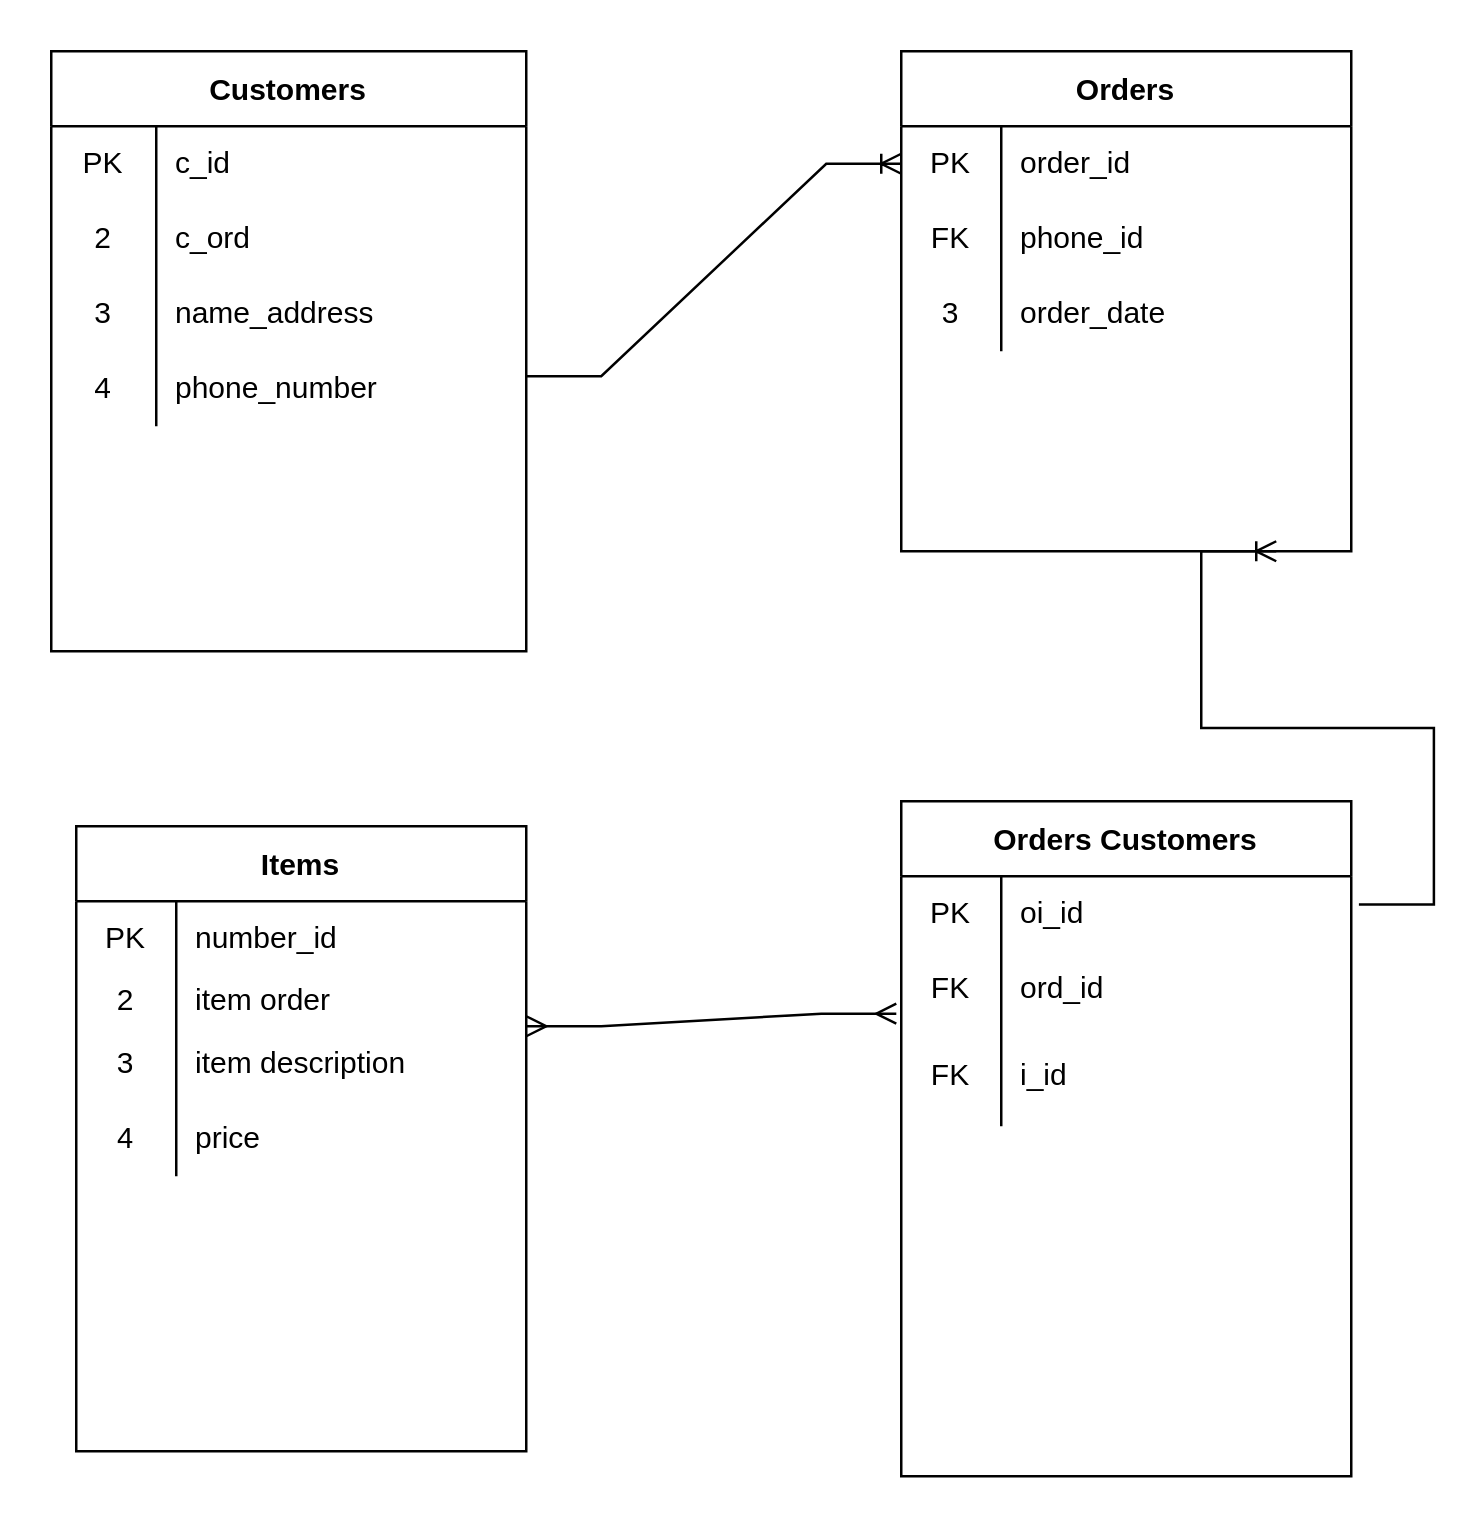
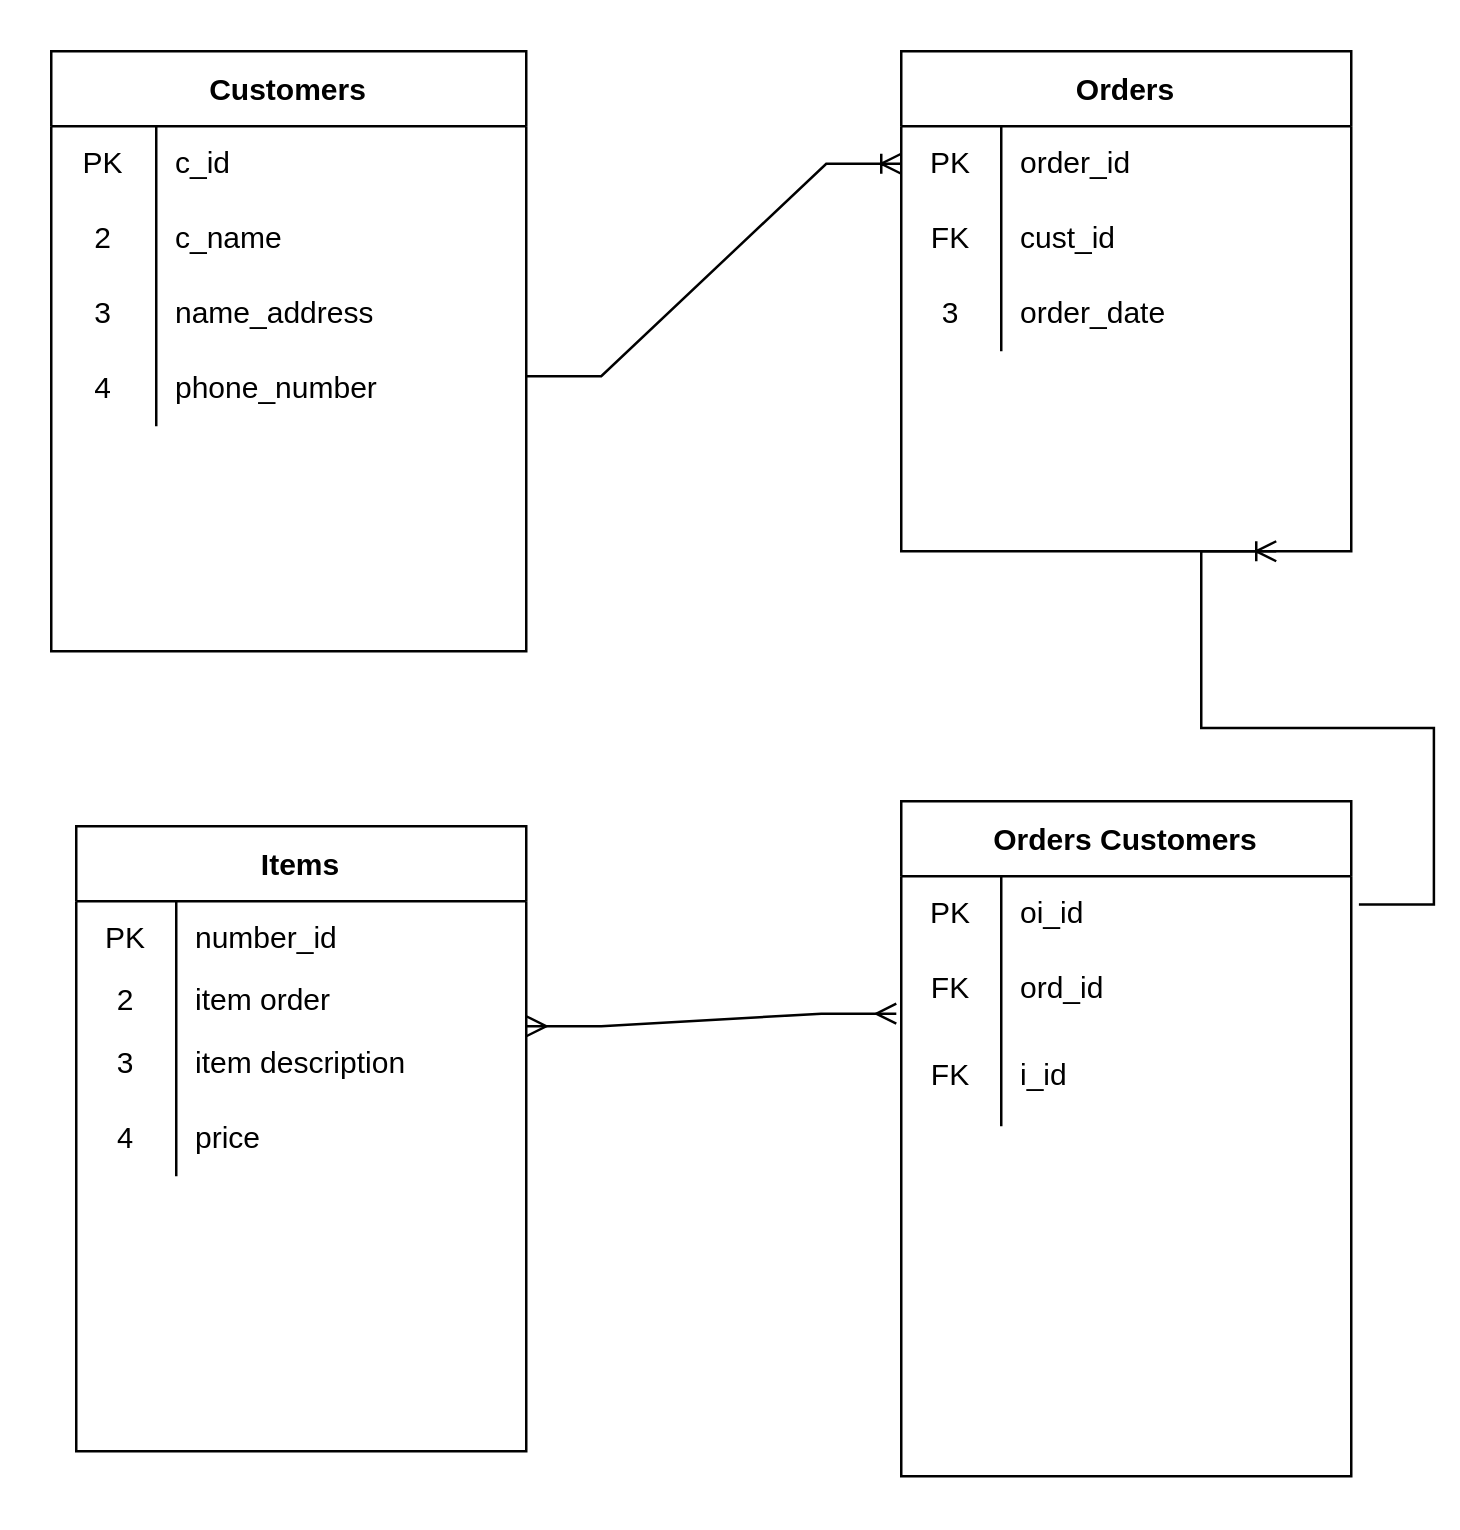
(218, 239) -> (227, 239)
(1085, 239) -> (1076, 239)
